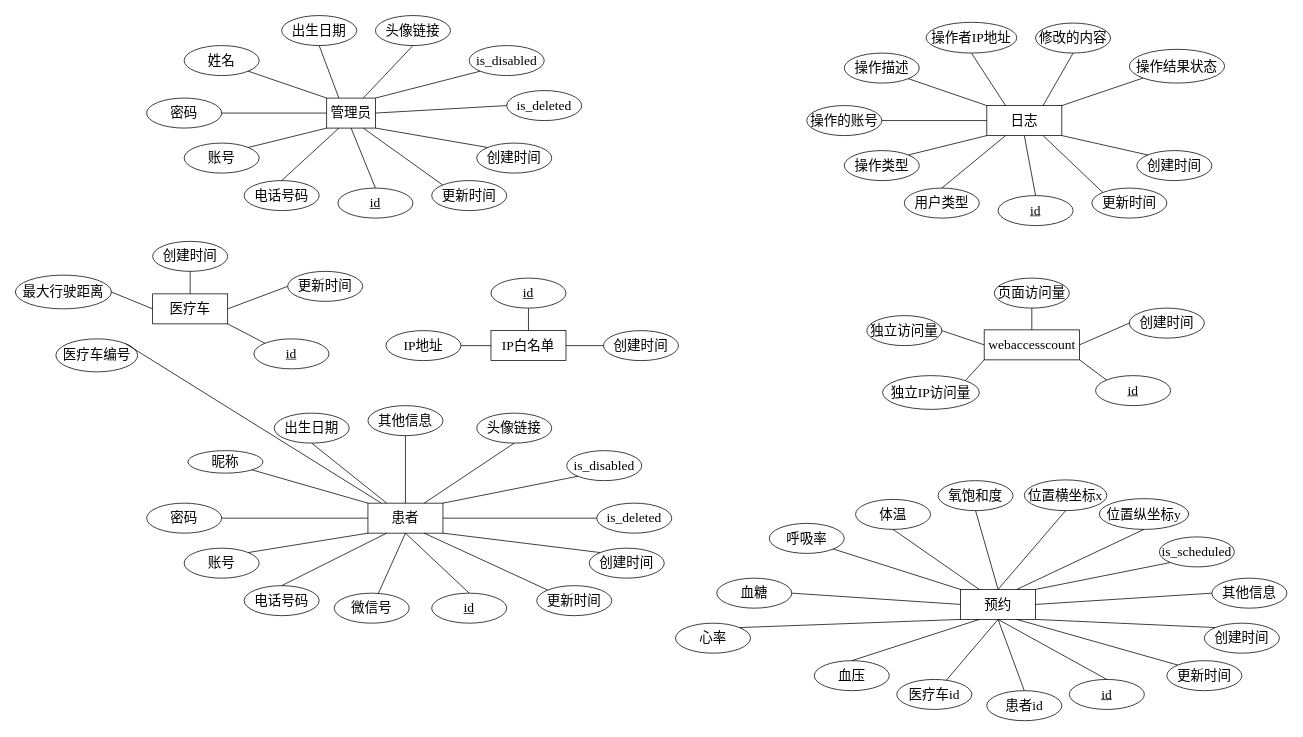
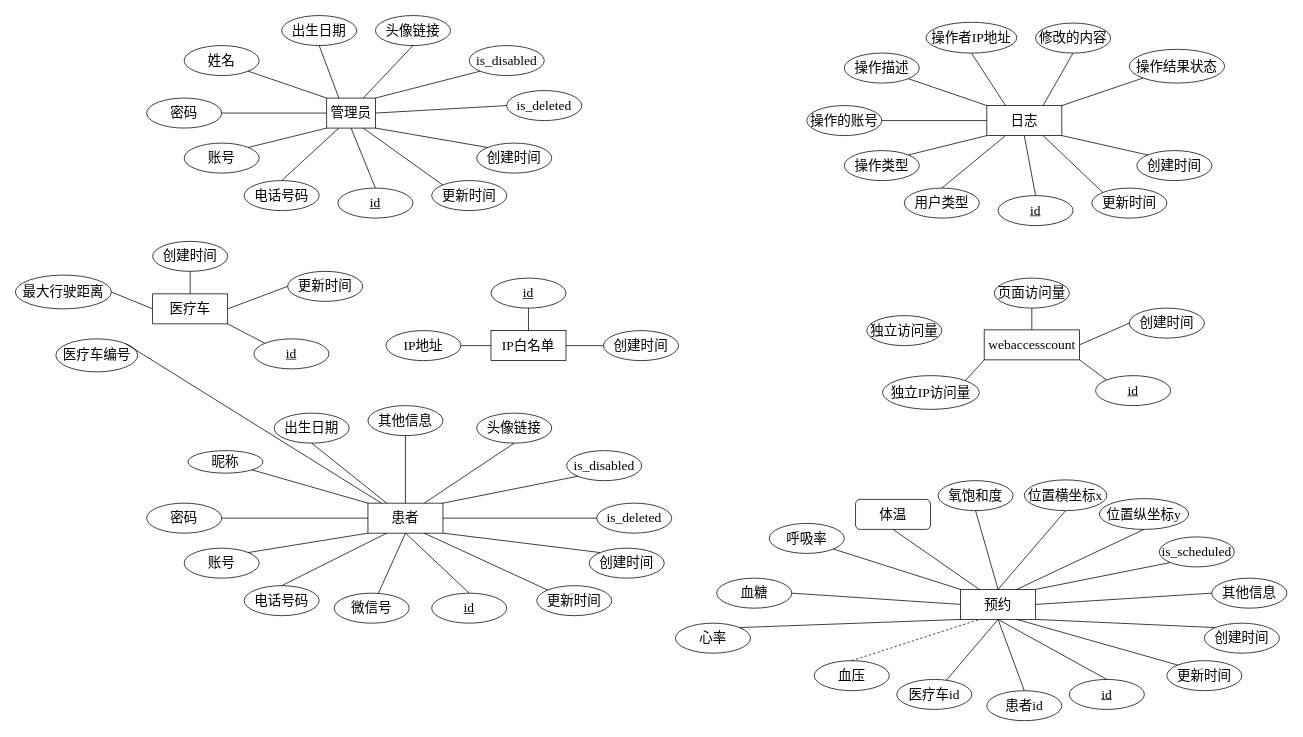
(963, 338) -> none
(893, 514) -> (893, 514)
(914, 640) -> (914, 640)
